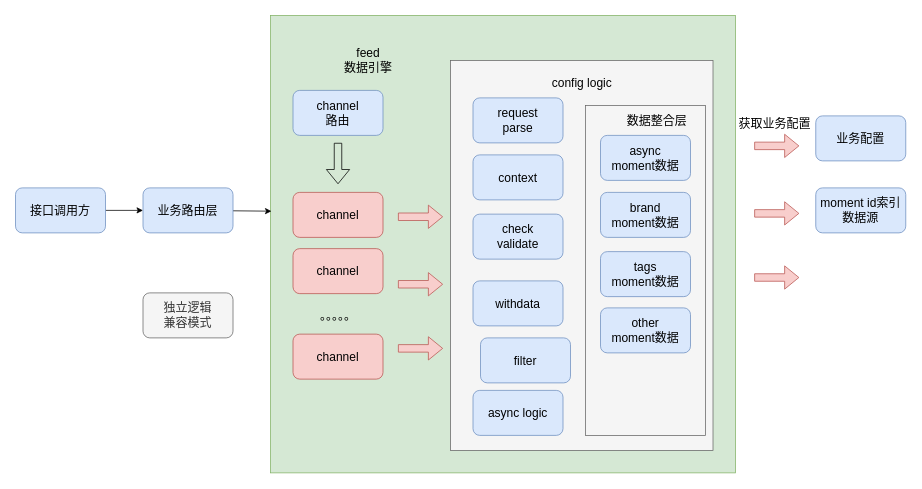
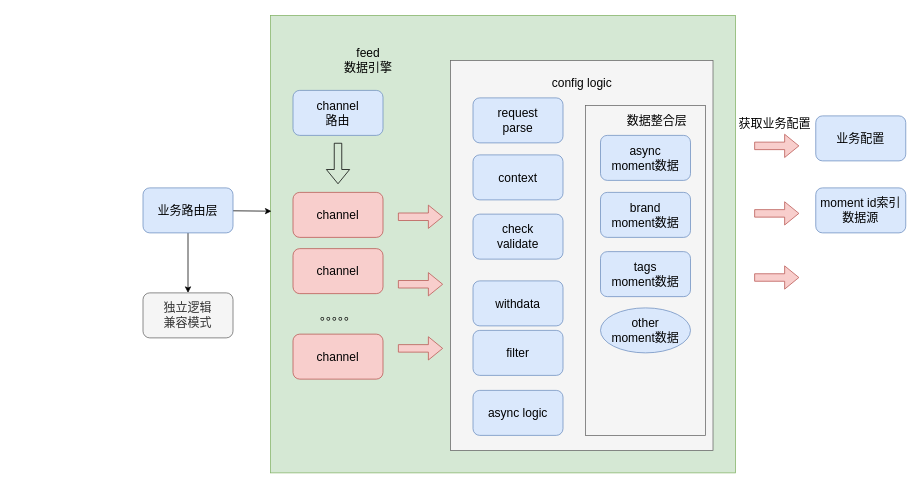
(60, 210) -> none
(122, 210) -> none
none -> (188, 286)
(645, 330) -> (645, 330)
(525, 360) -> (518, 353)
